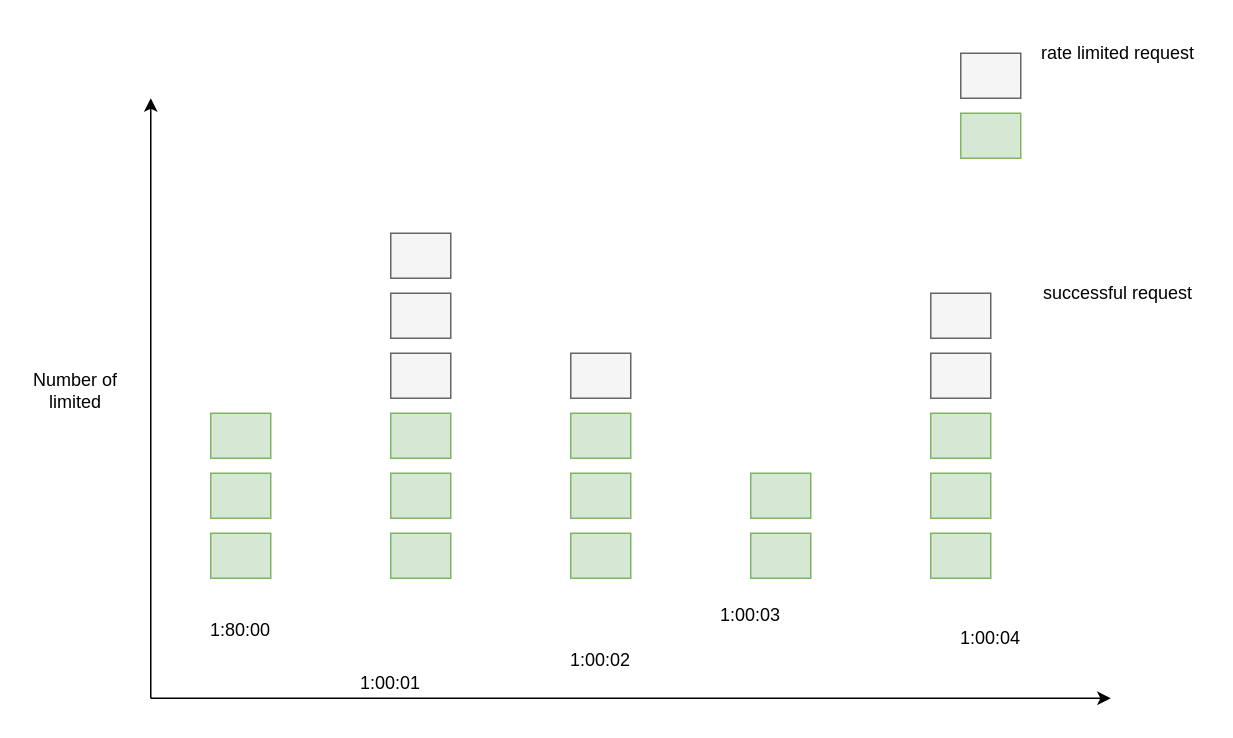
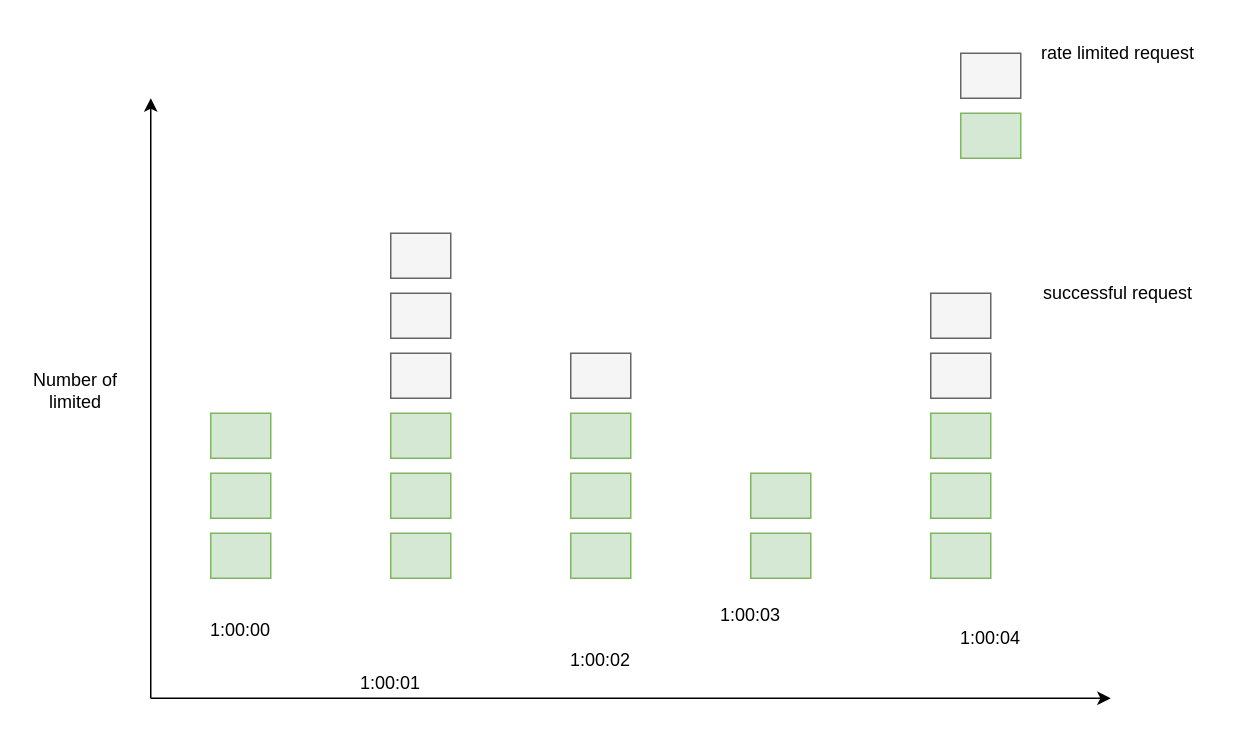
(241, 631) -> (241, 631)
